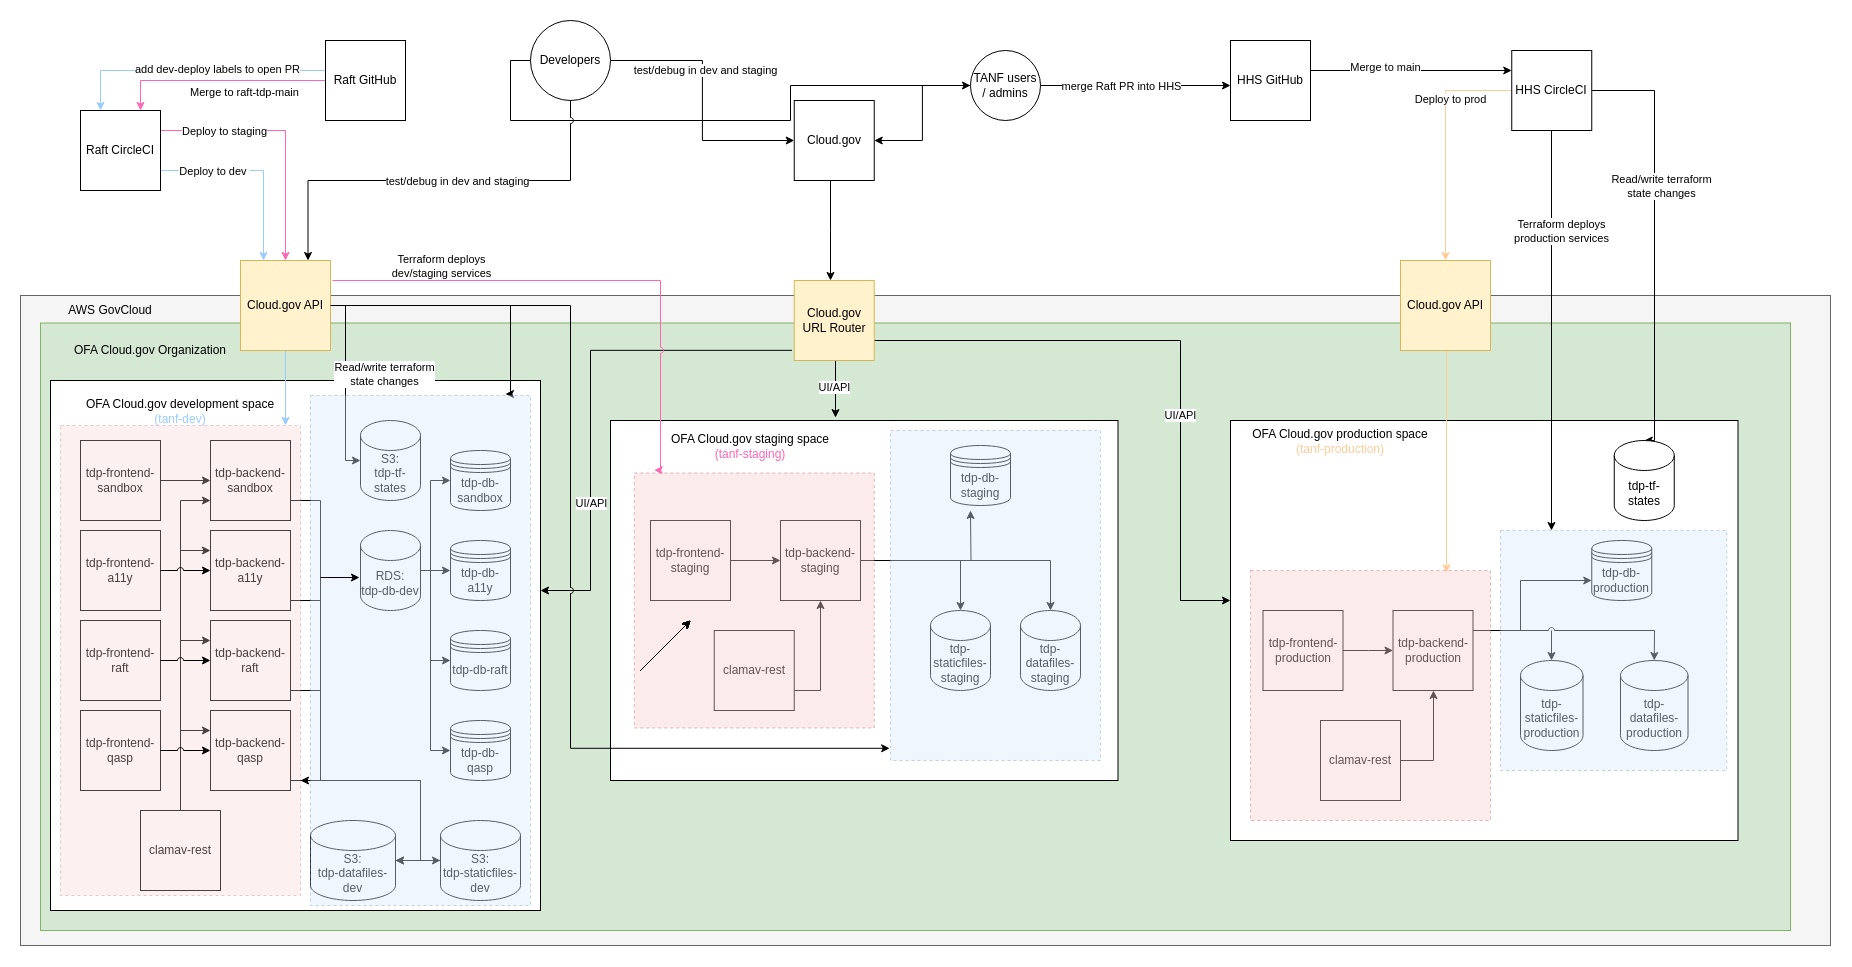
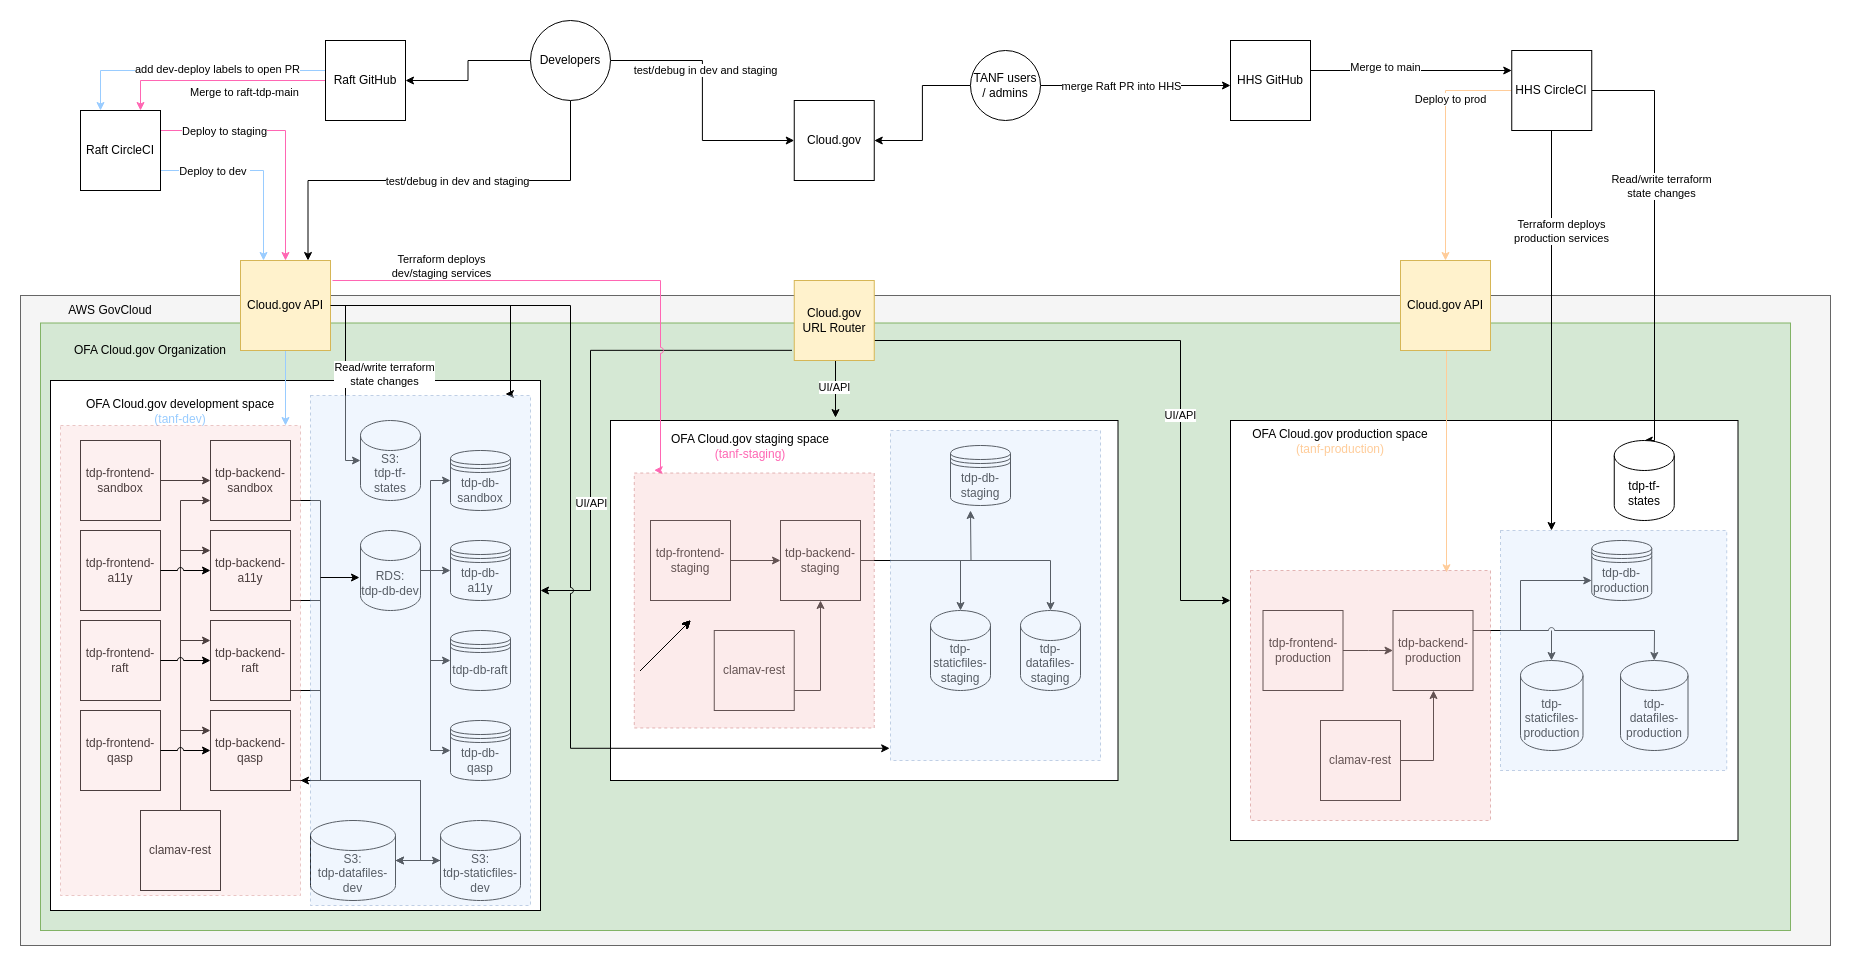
(701, 121) -> (468, 77)
(831, 227) -> none
